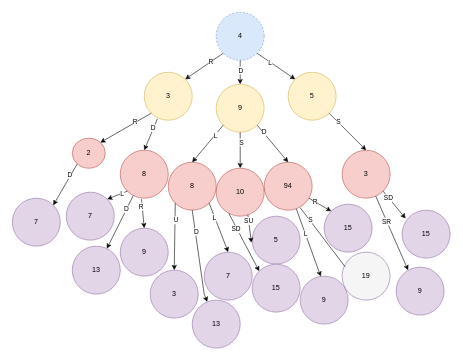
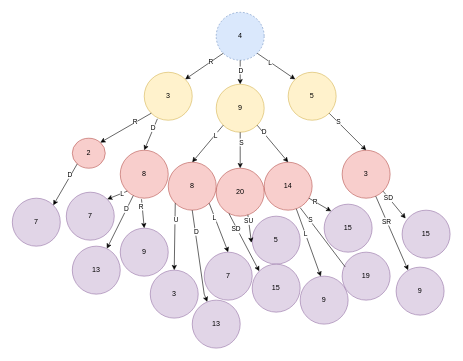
(288, 186) -> (288, 186)
(240, 192) -> (240, 192)
(366, 276) -> (366, 276)
